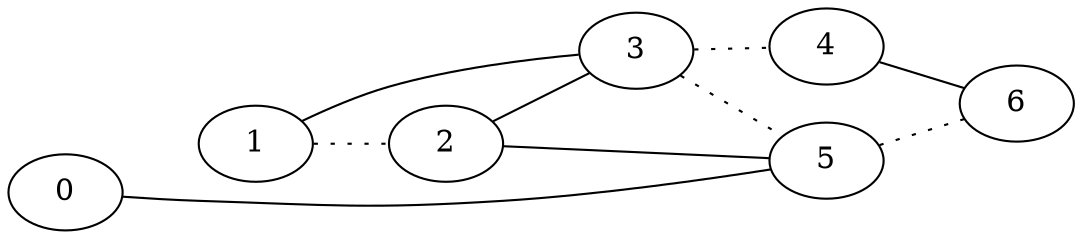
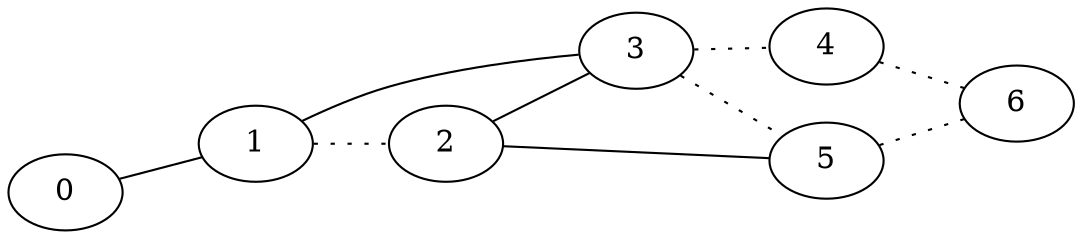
(922, 75) -> (922, 75)
(447, 204) -> (161, 168)
